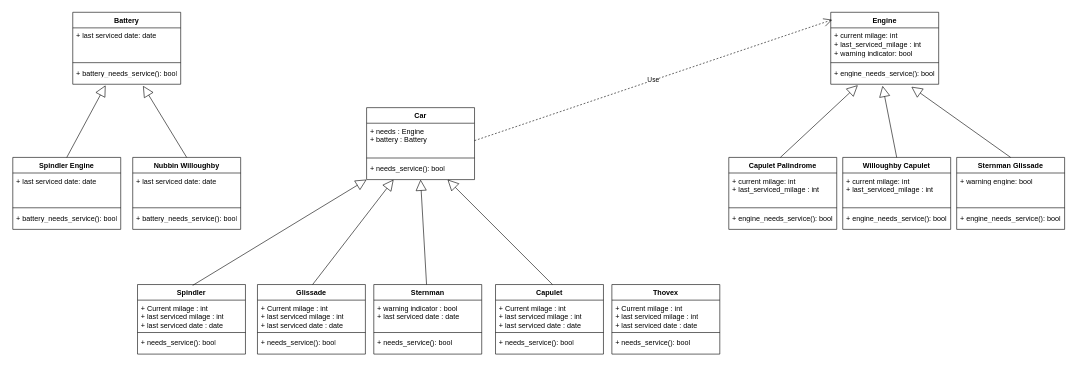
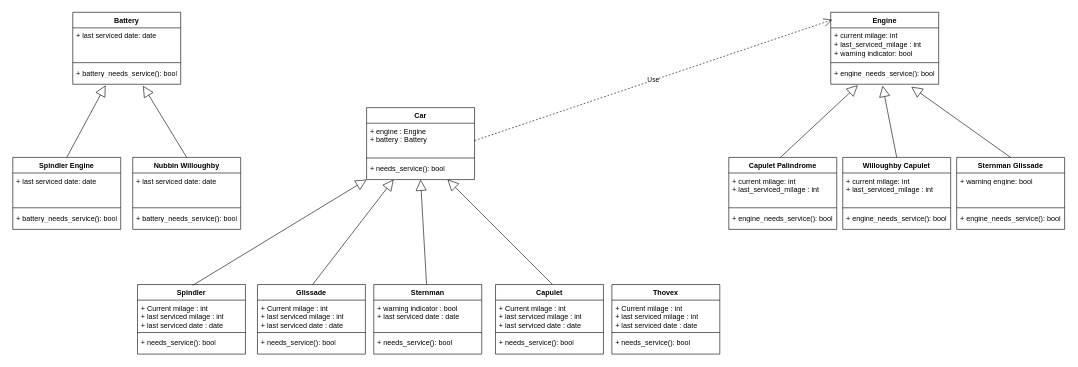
(404, 136) -> (404, 136)
